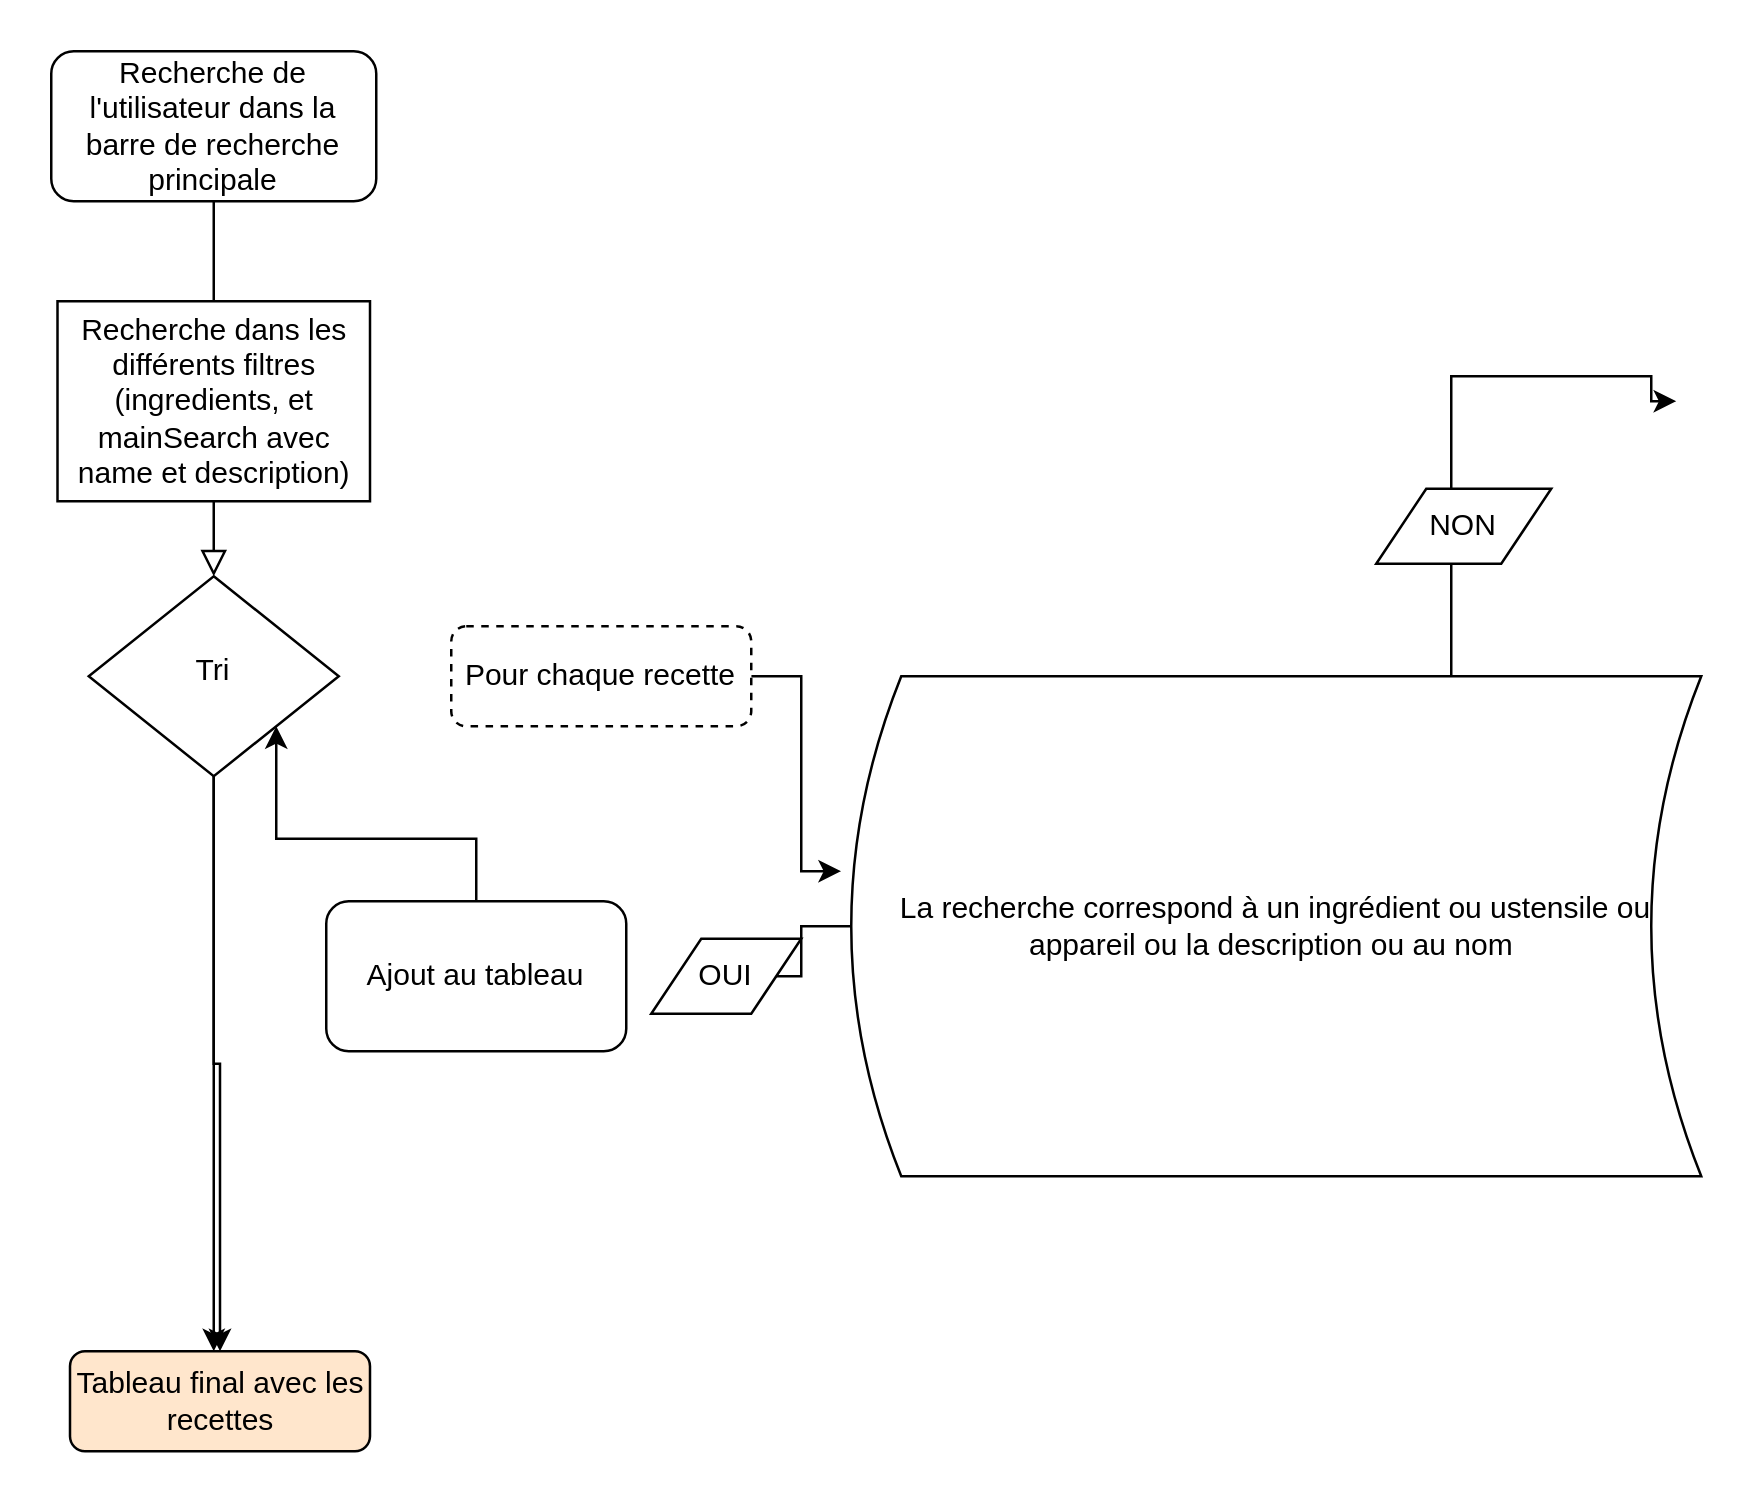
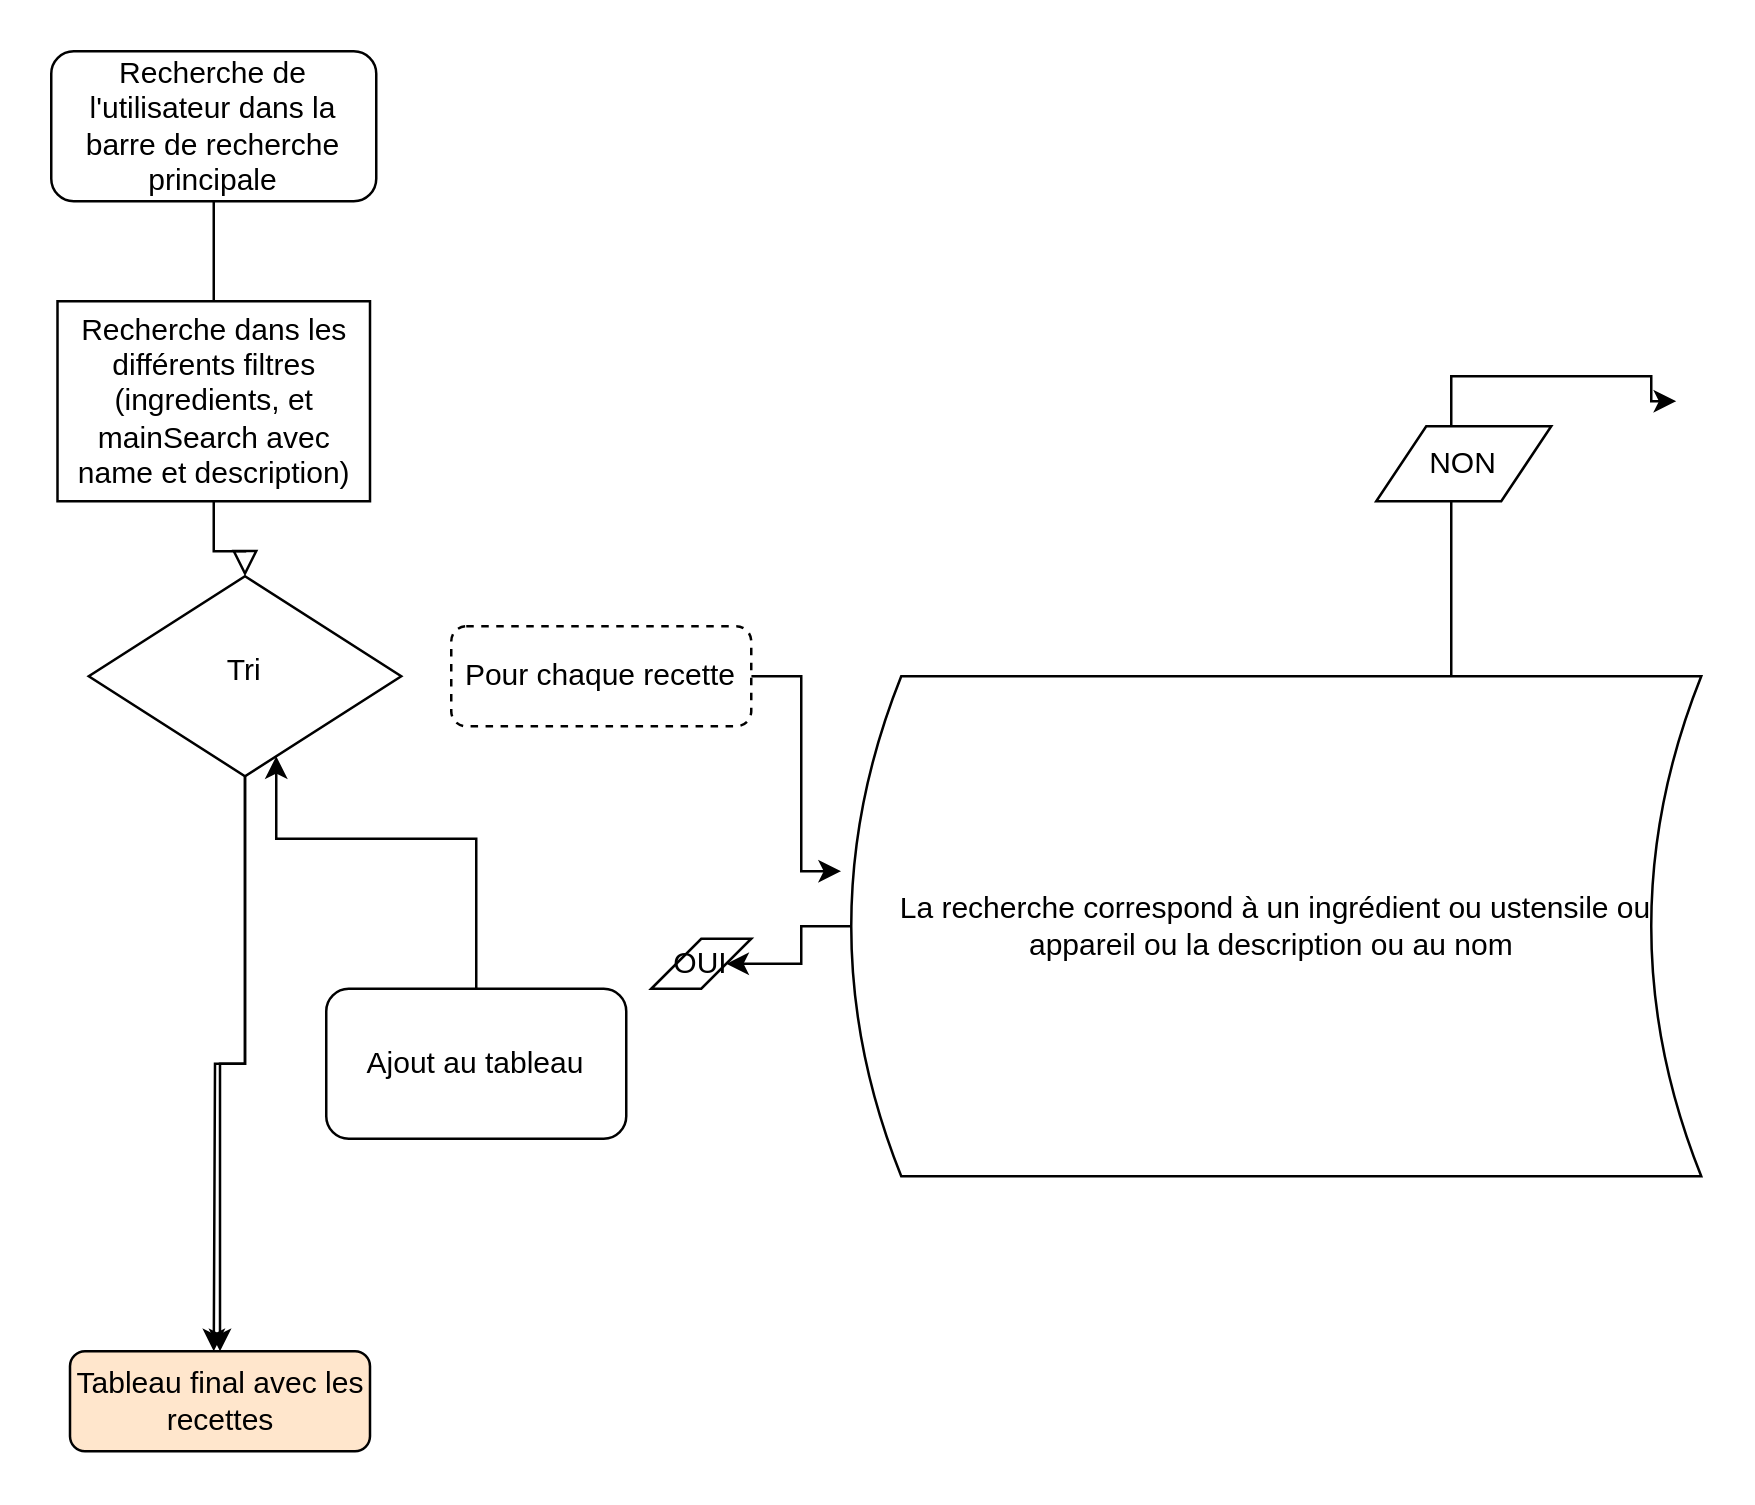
(1464, 526) -> (1464, 464)
(214, 676) -> (245, 676)
(476, 976) -> (476, 1064)
(726, 976) -> (701, 964)
